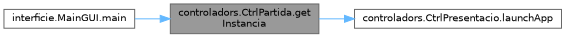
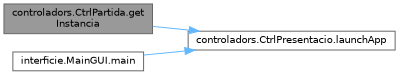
(148, 19) -> (164, 53)
